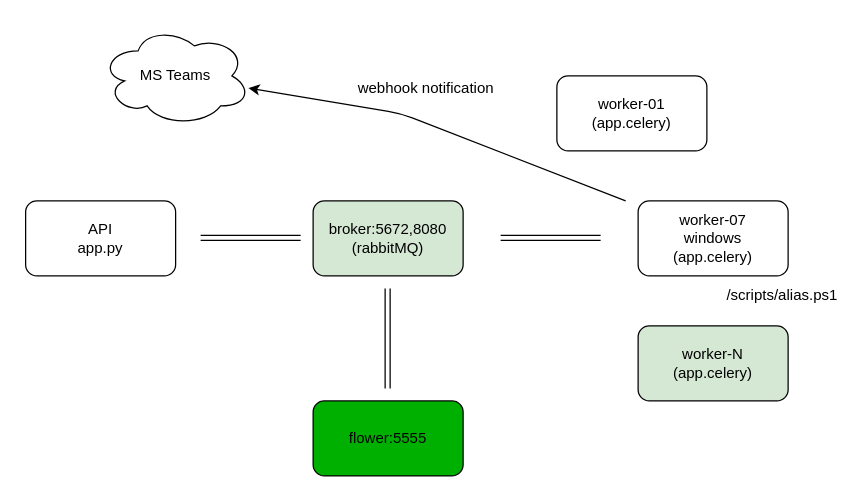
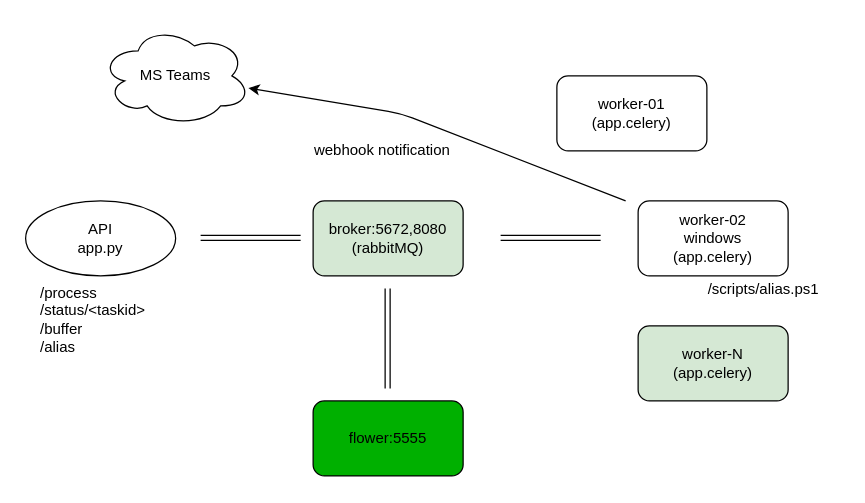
(426, 88) -> (382, 151)
(101, 238) -> (101, 238)
(713, 238) -> (713, 238)
(782, 296) -> (763, 289)
none -> (113, 319)
